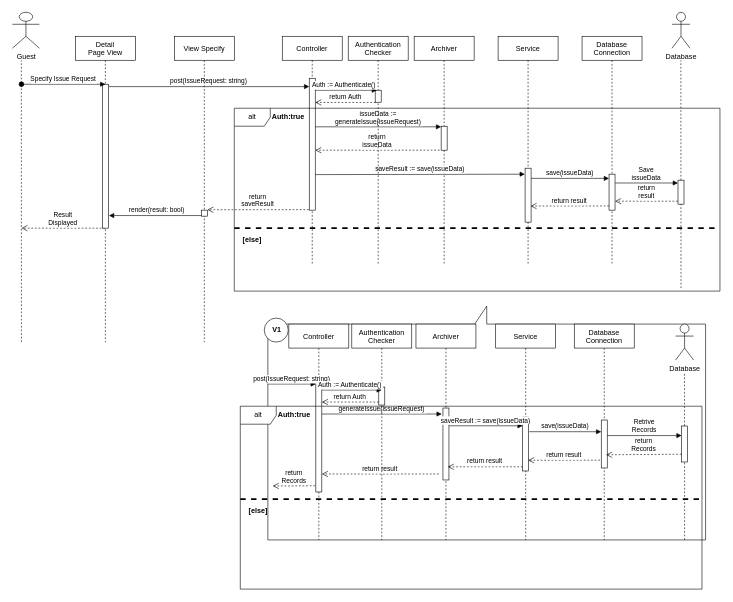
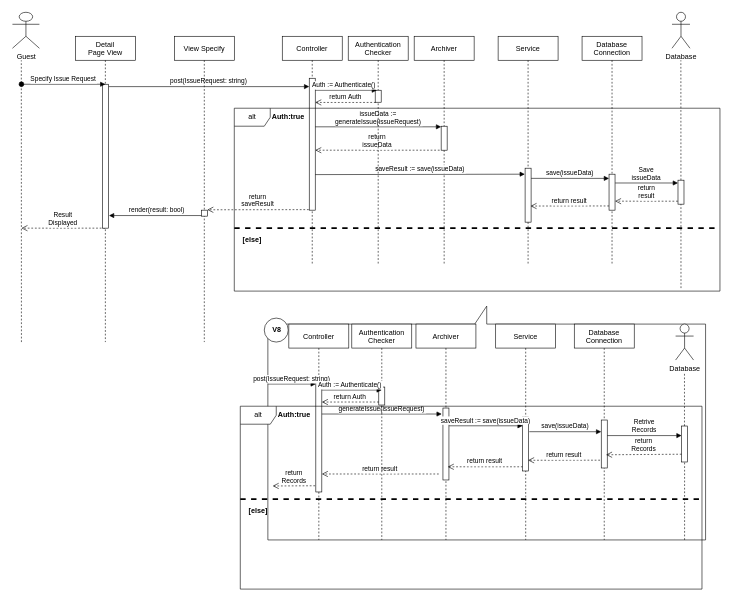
(277, 330) -> (277, 330)
